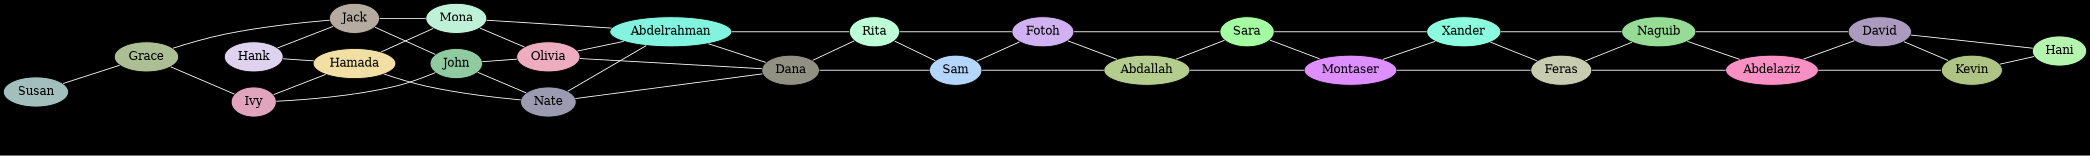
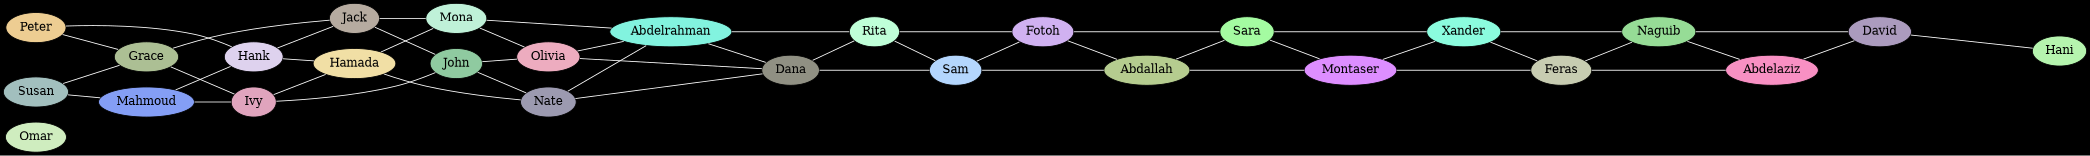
none -> (36, 28)
(1972, 70) -> none
none -> (146, 102)
none -> (36, 137)
